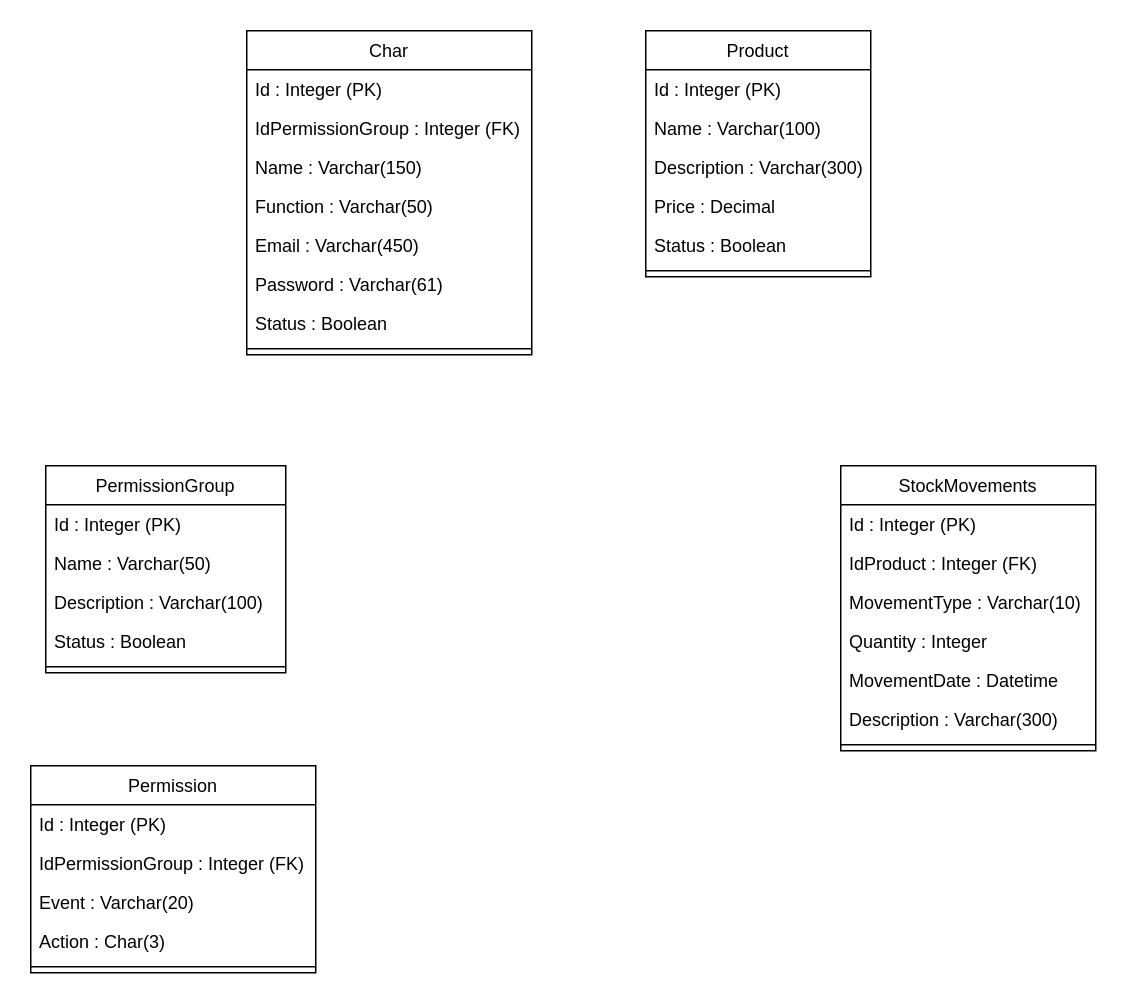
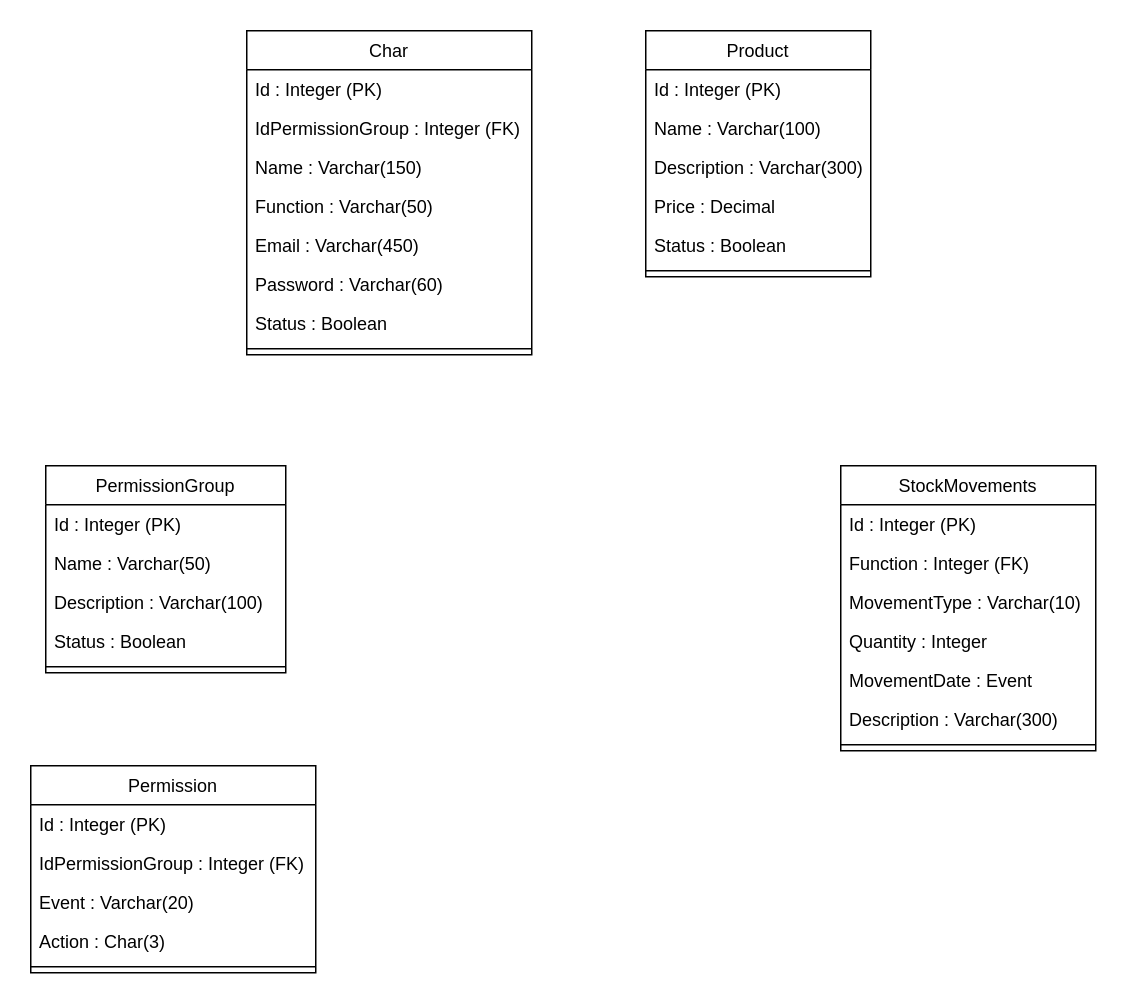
(359, 285) -> (359, 285)
(961, 564) -> (953, 564)
(956, 681) -> (943, 681)
